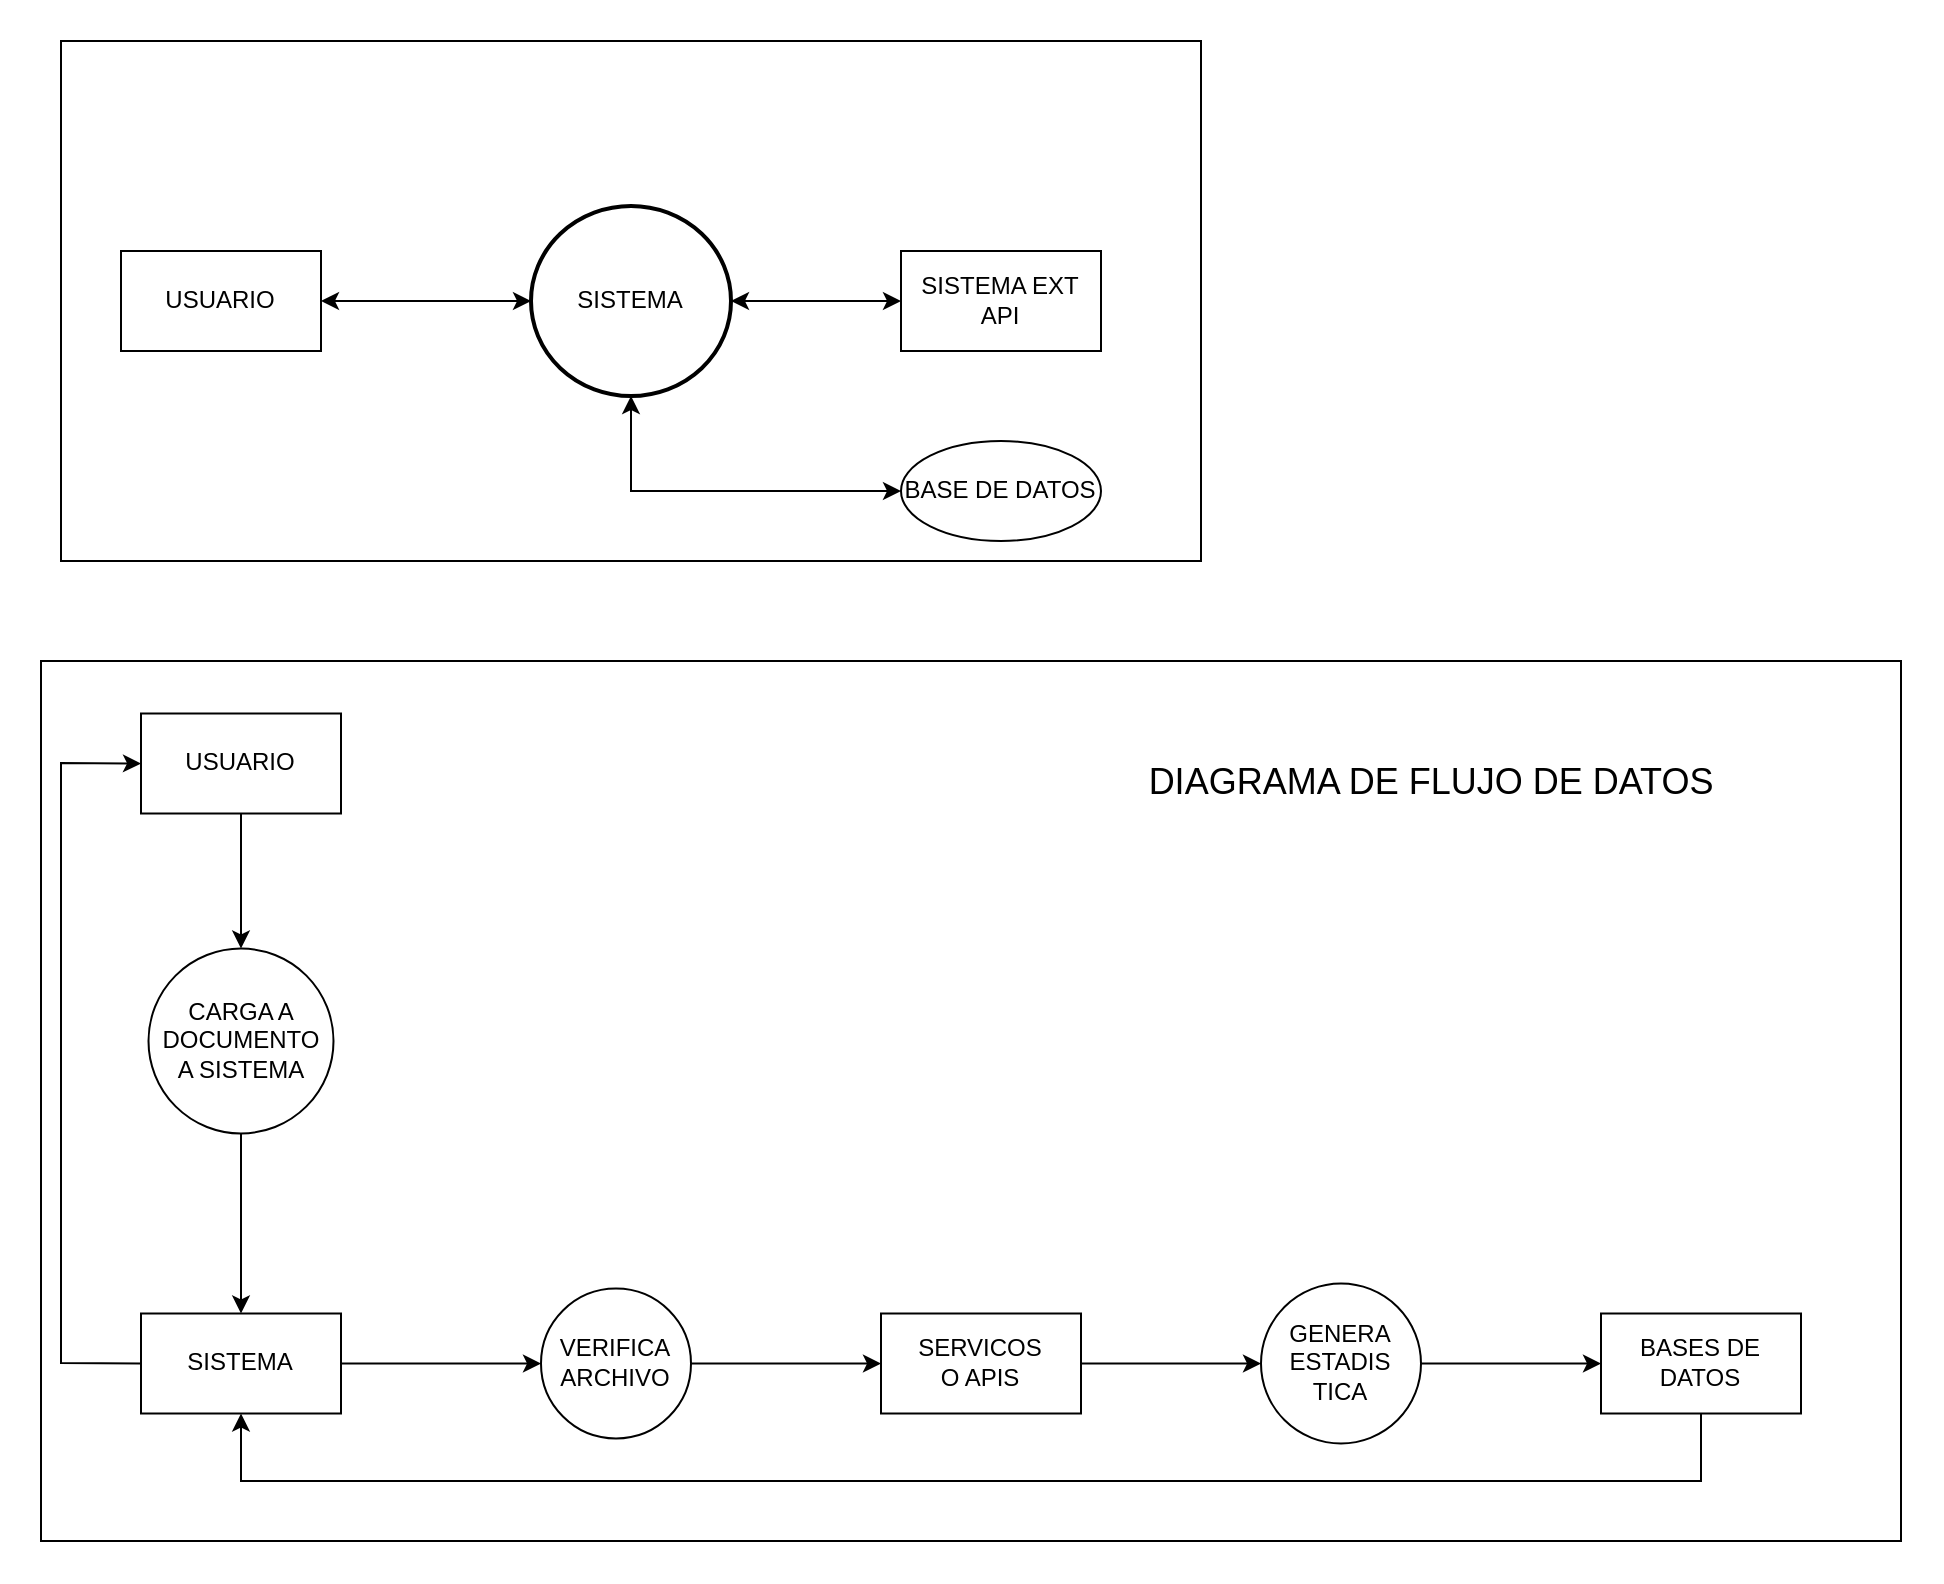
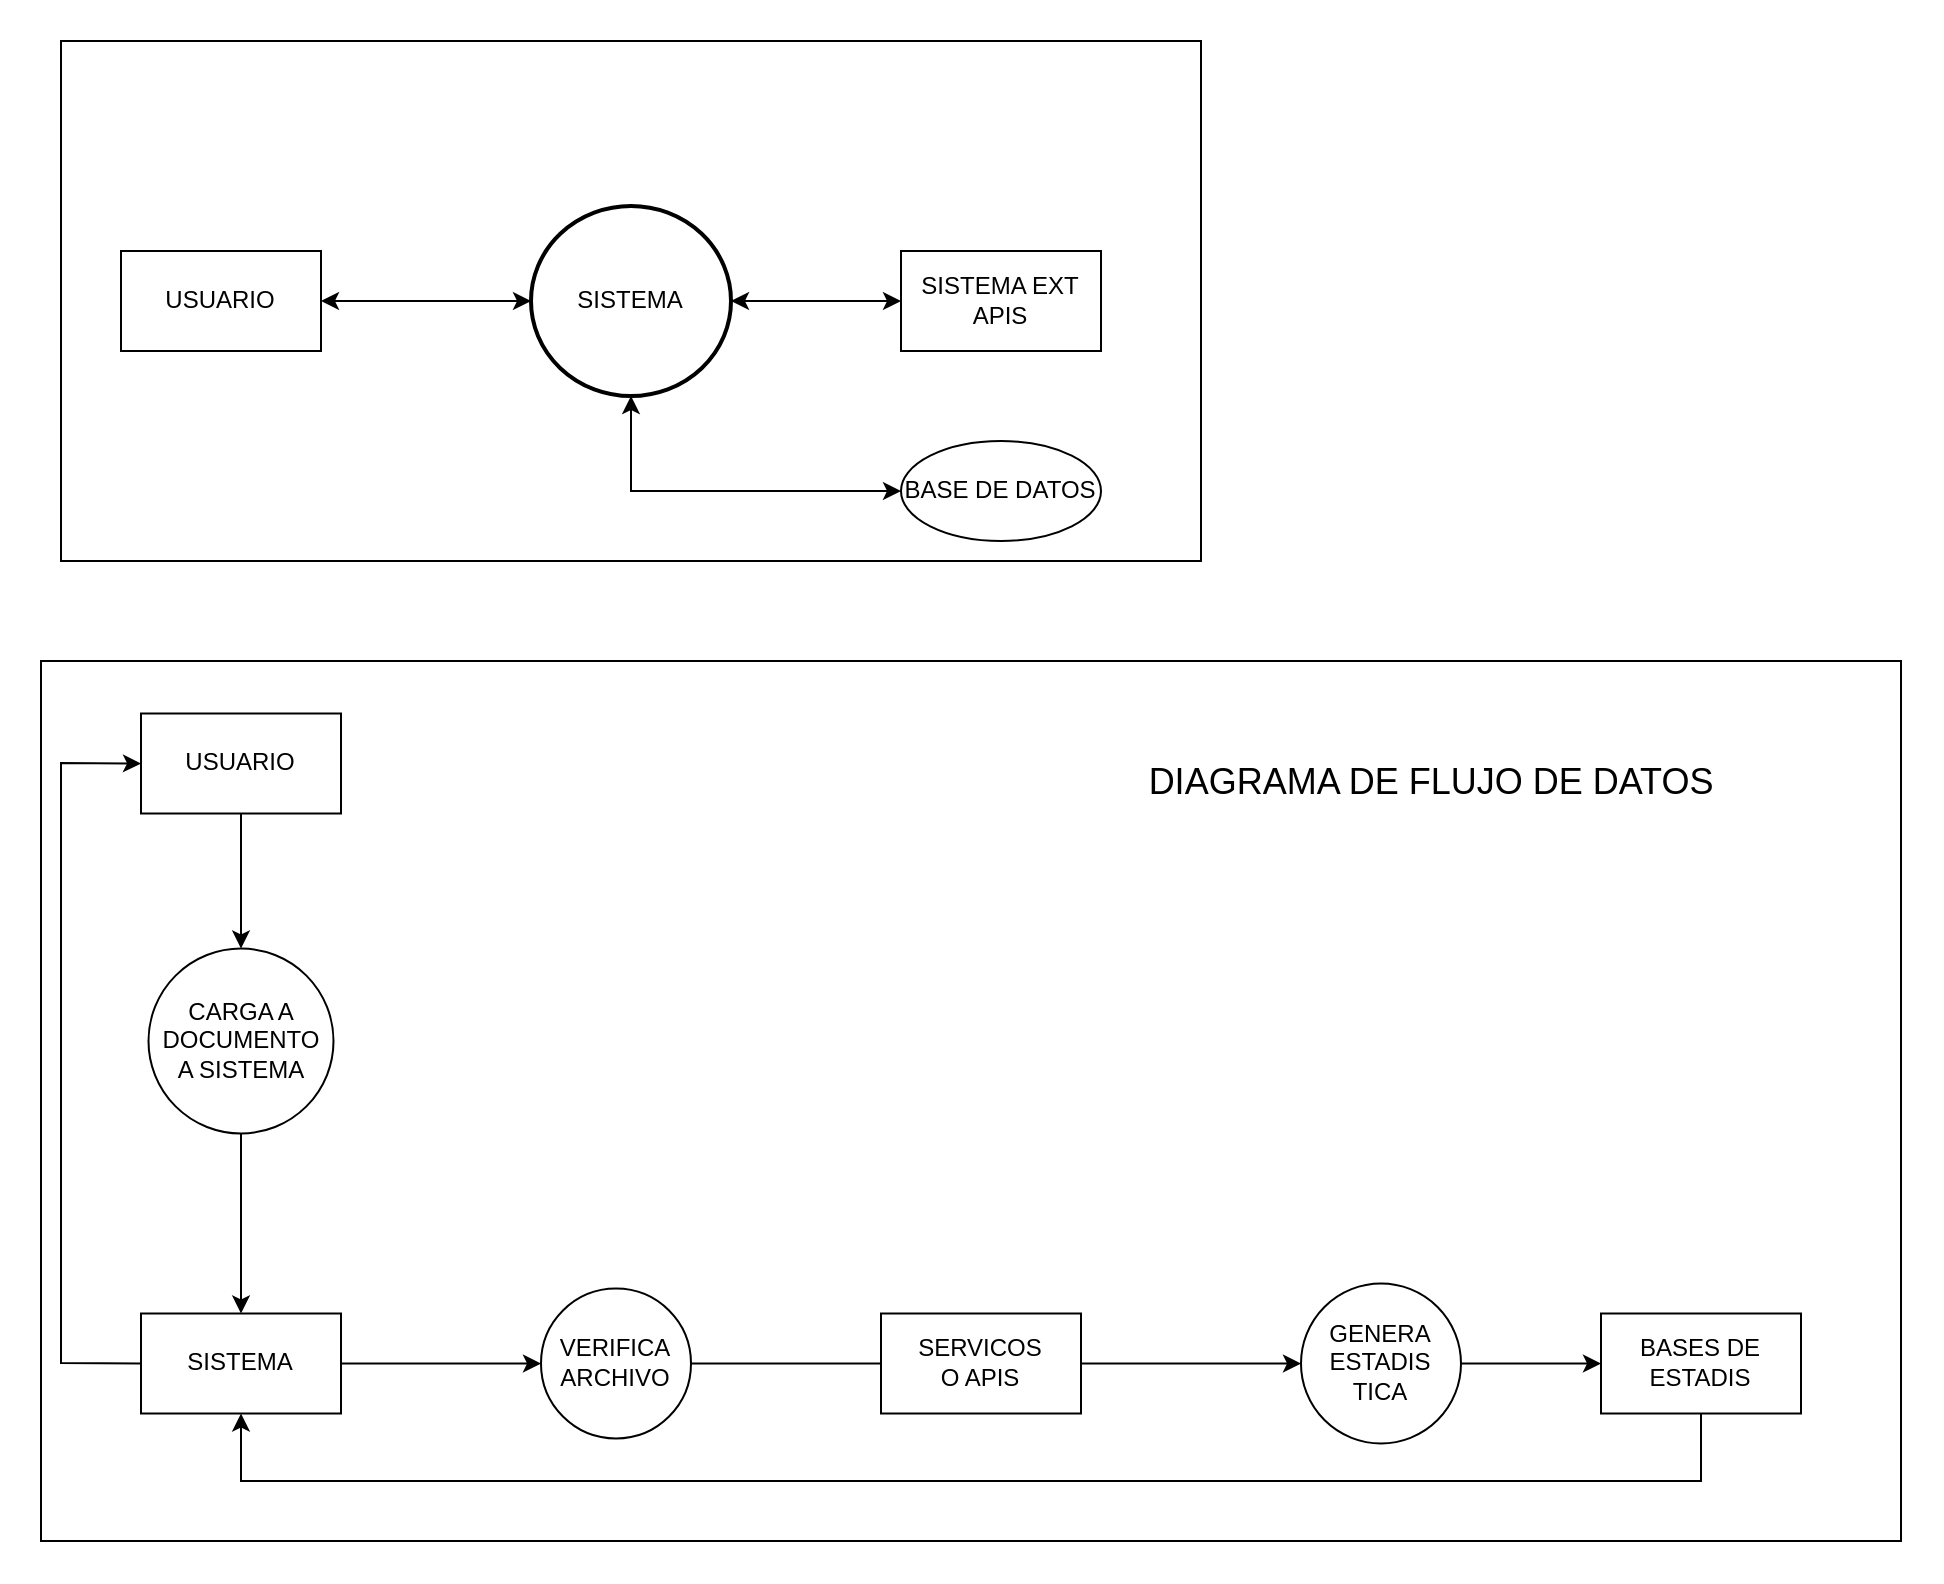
(1001, 301) -> (1001, 301)
(1701, 1363) -> (1701, 1363)
(866, 1364) -> (871, 1364)
(1341, 1364) -> (1381, 1364)
